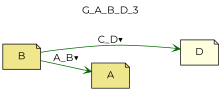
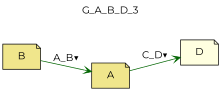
(107, 45) -> (152, 65)
